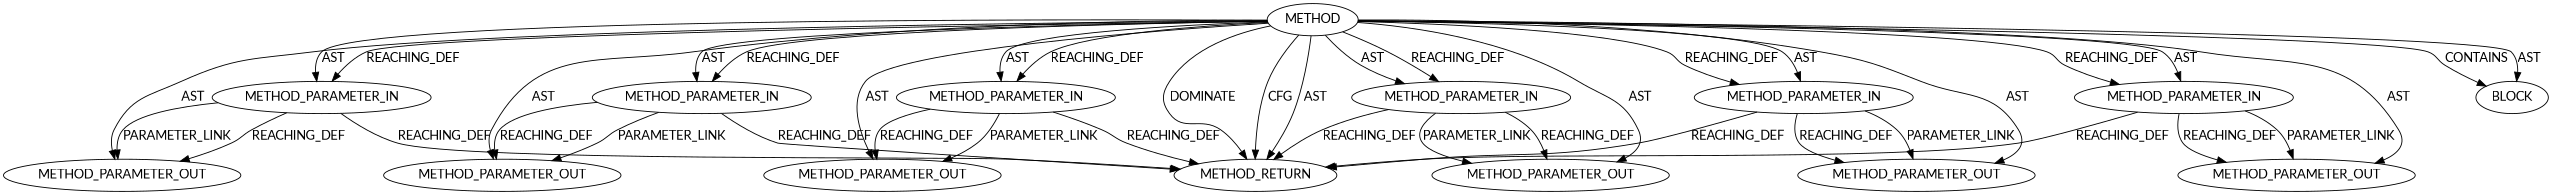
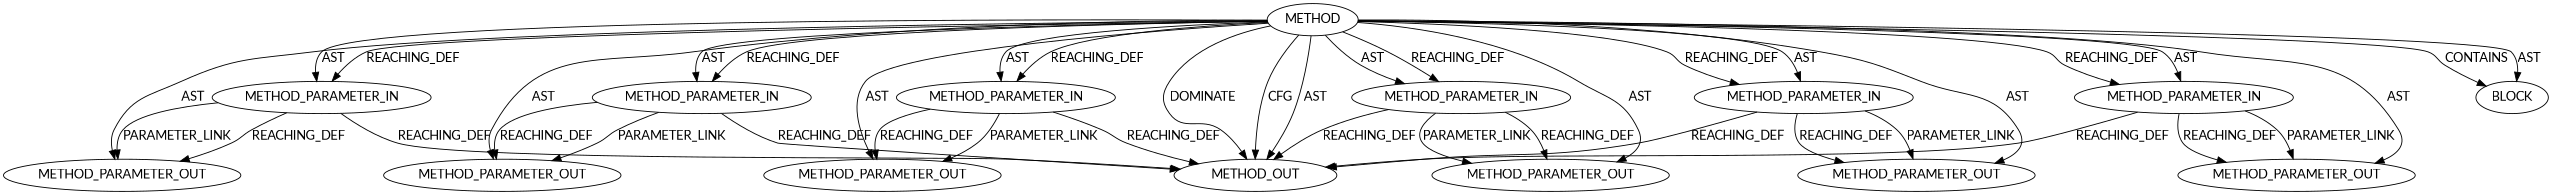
(1255, 175) -> (1255, 175)
